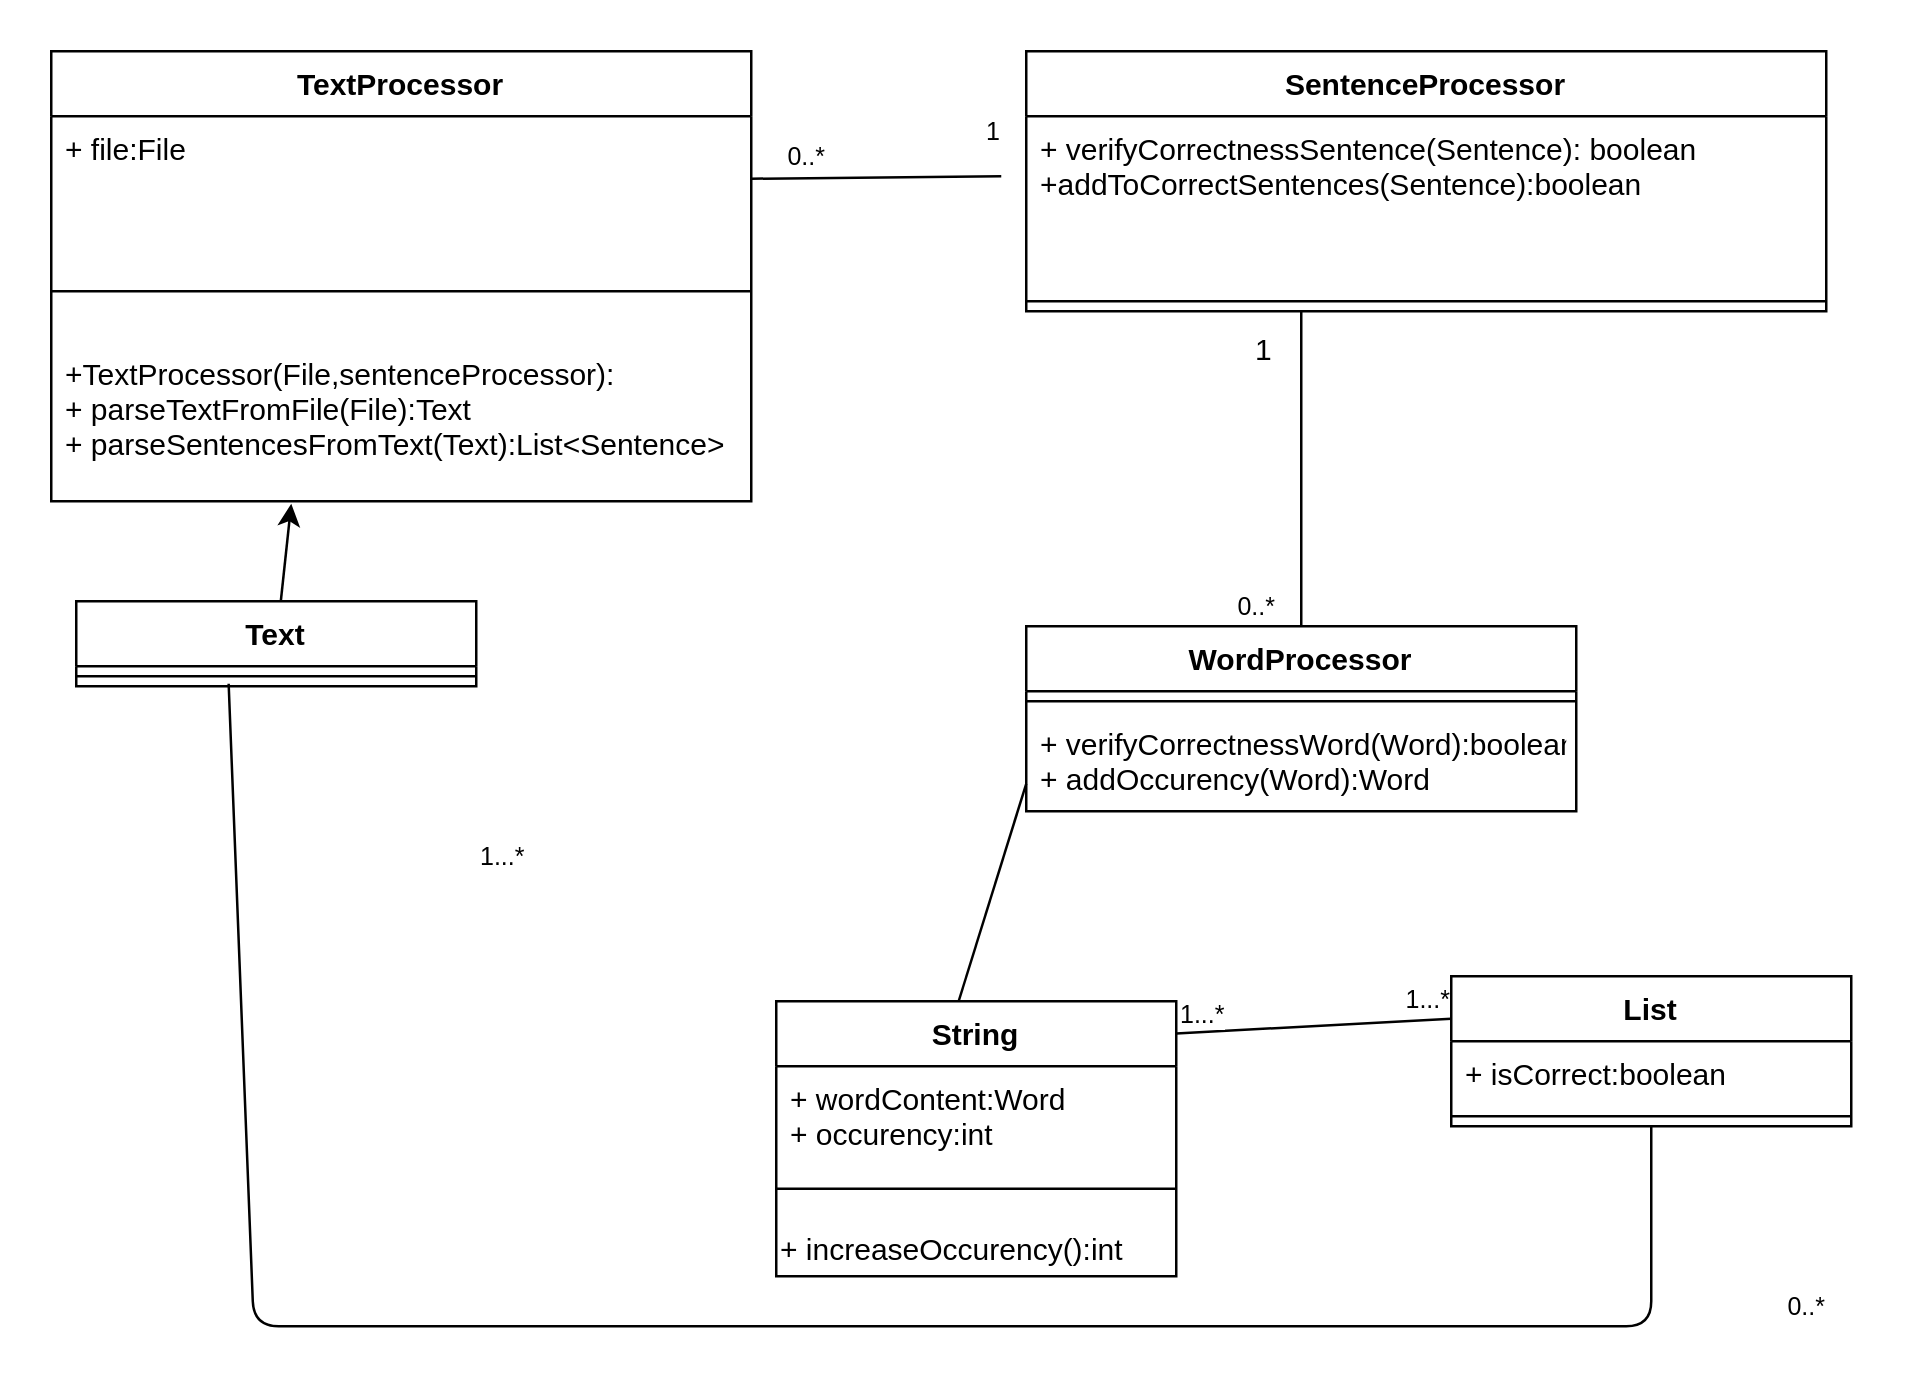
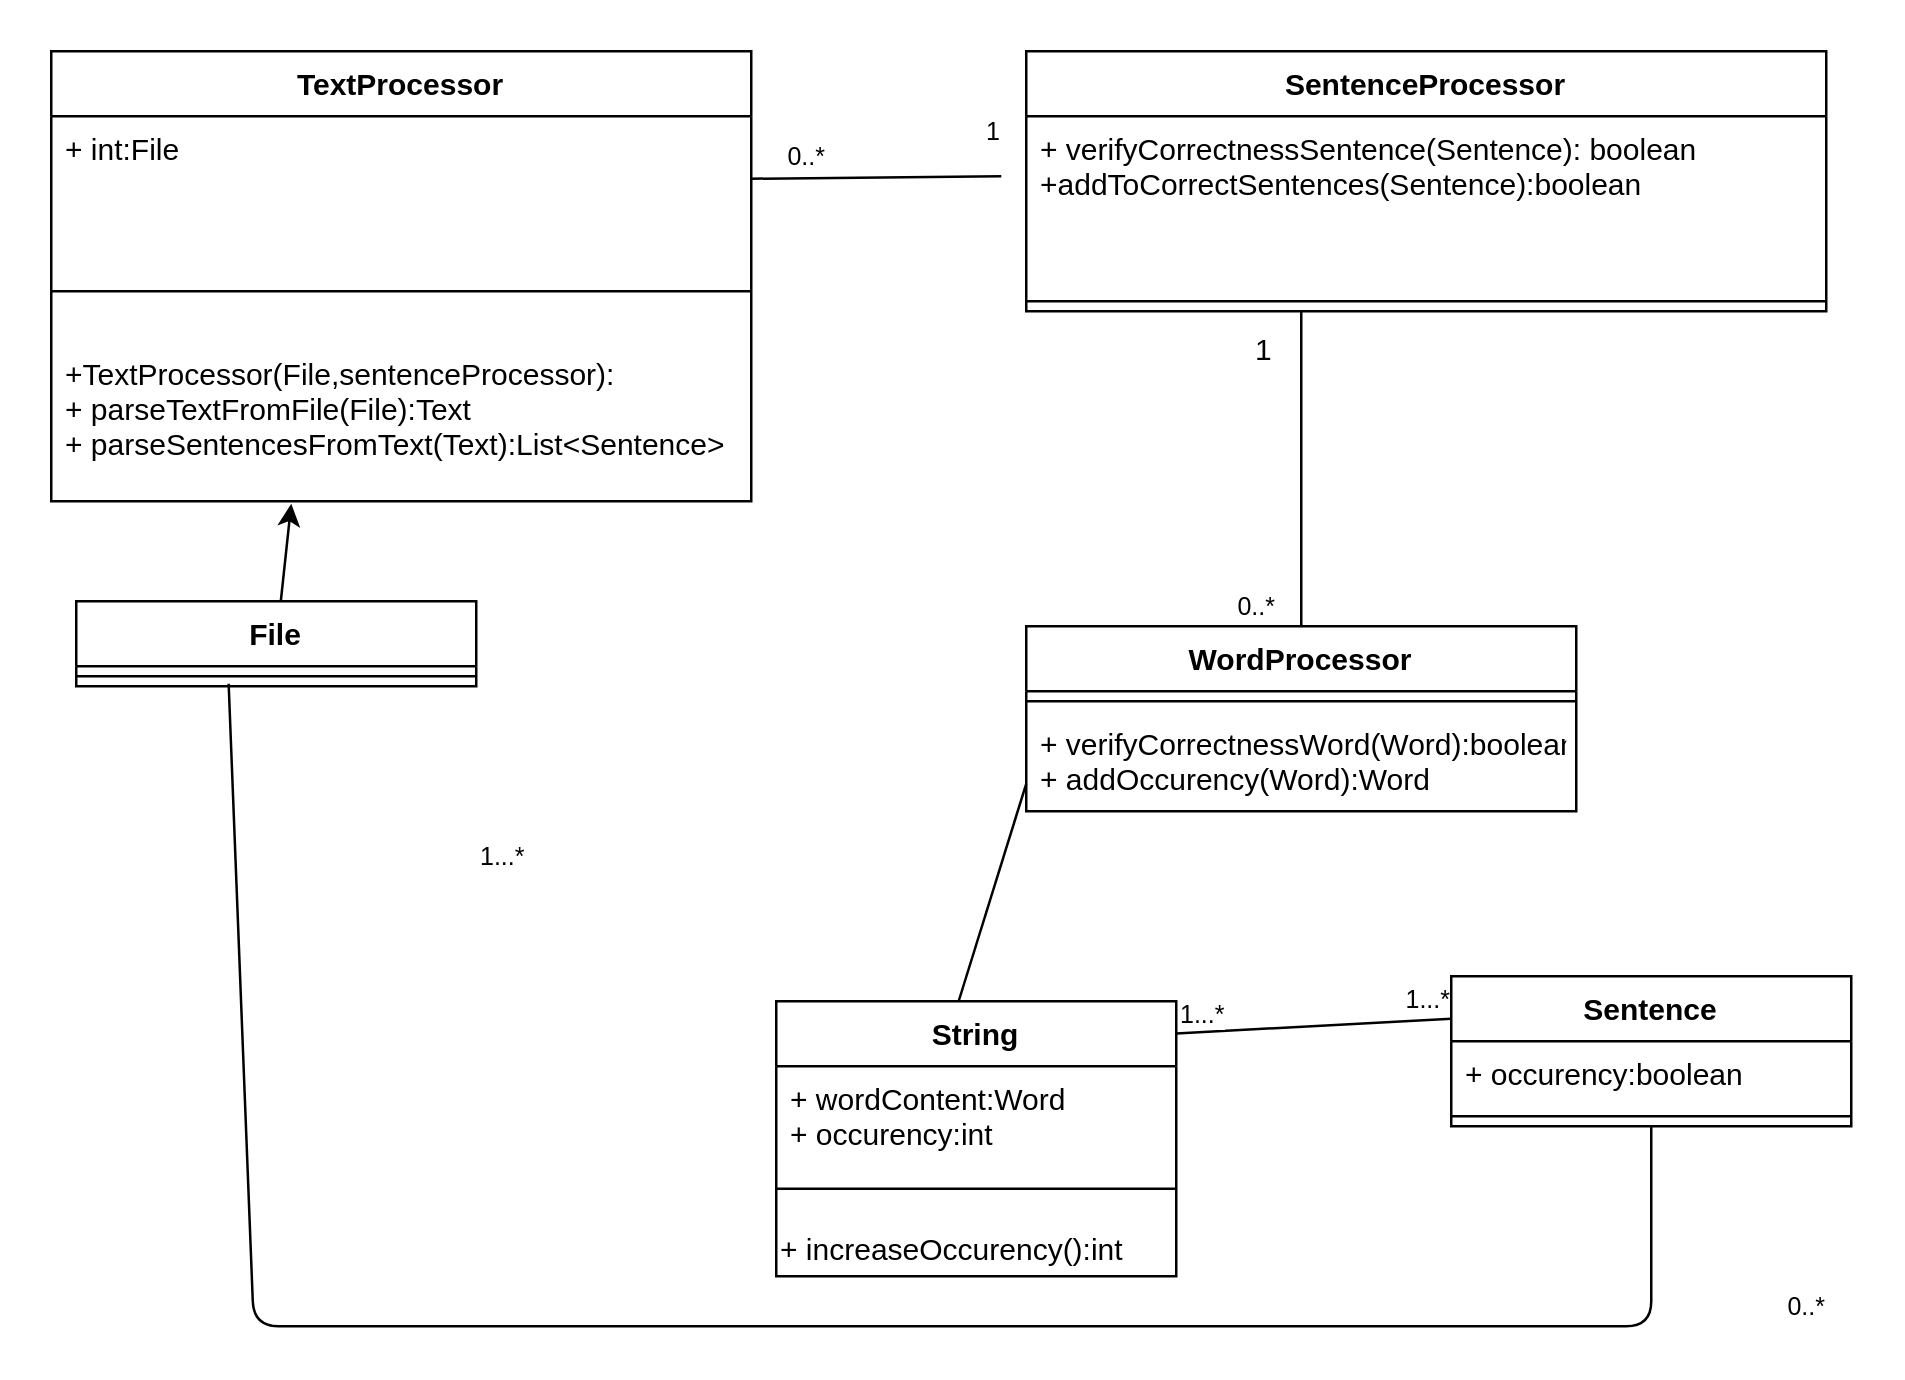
(134, 150) -> (130, 150)
(275, 635) -> (275, 635)
(1650, 1010) -> (1650, 1010)
(1609, 1075) -> (1613, 1075)
